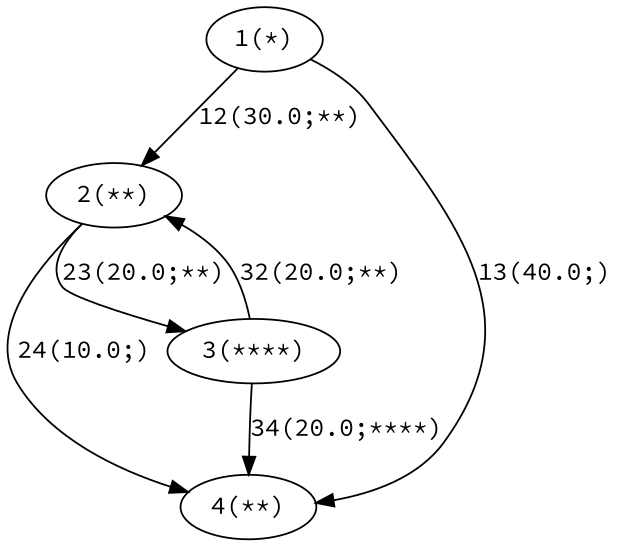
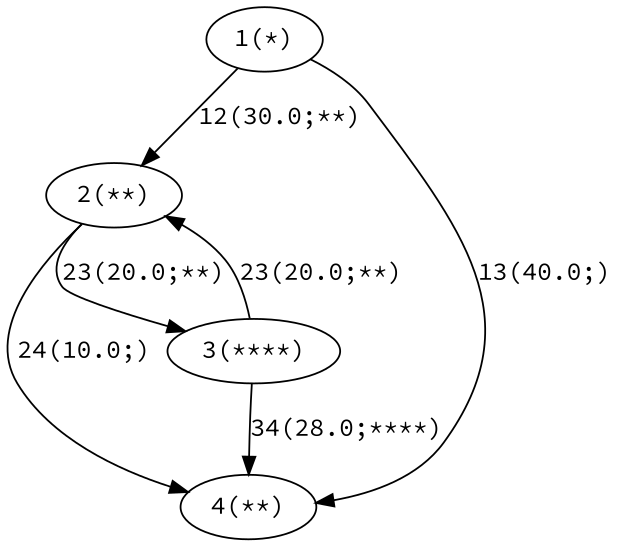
(321, 273) -> (321, 273)
(347, 429) -> (347, 429)
